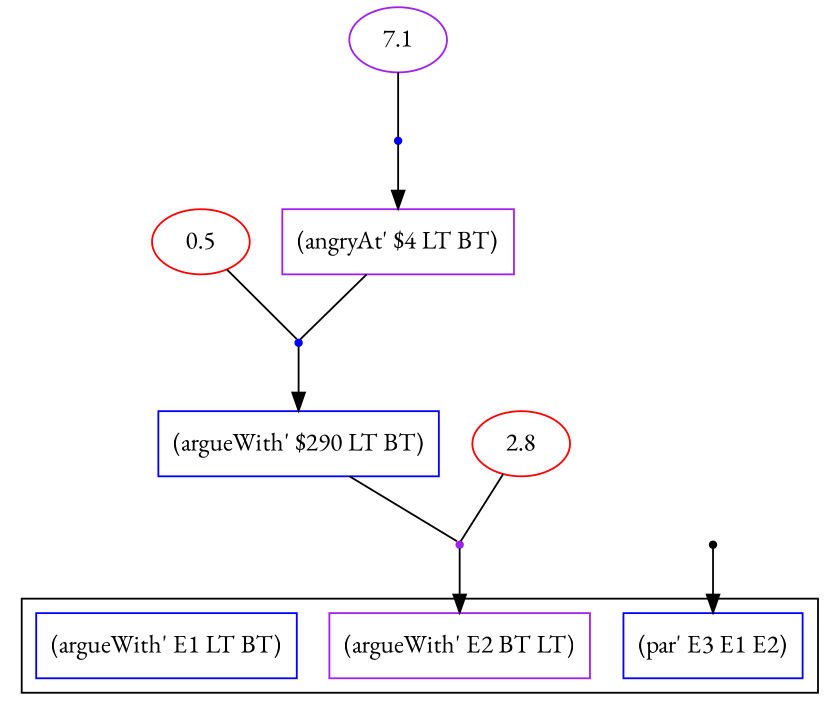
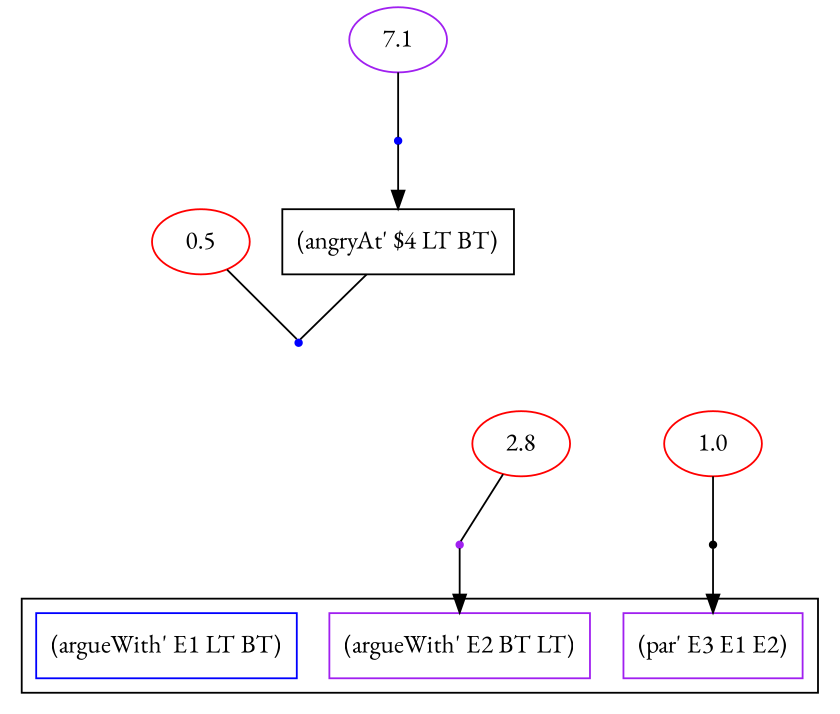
(398, 242) -> (398, 242)
(299, 444) -> none
none -> (713, 444)
(713, 646) -> (713, 646)
